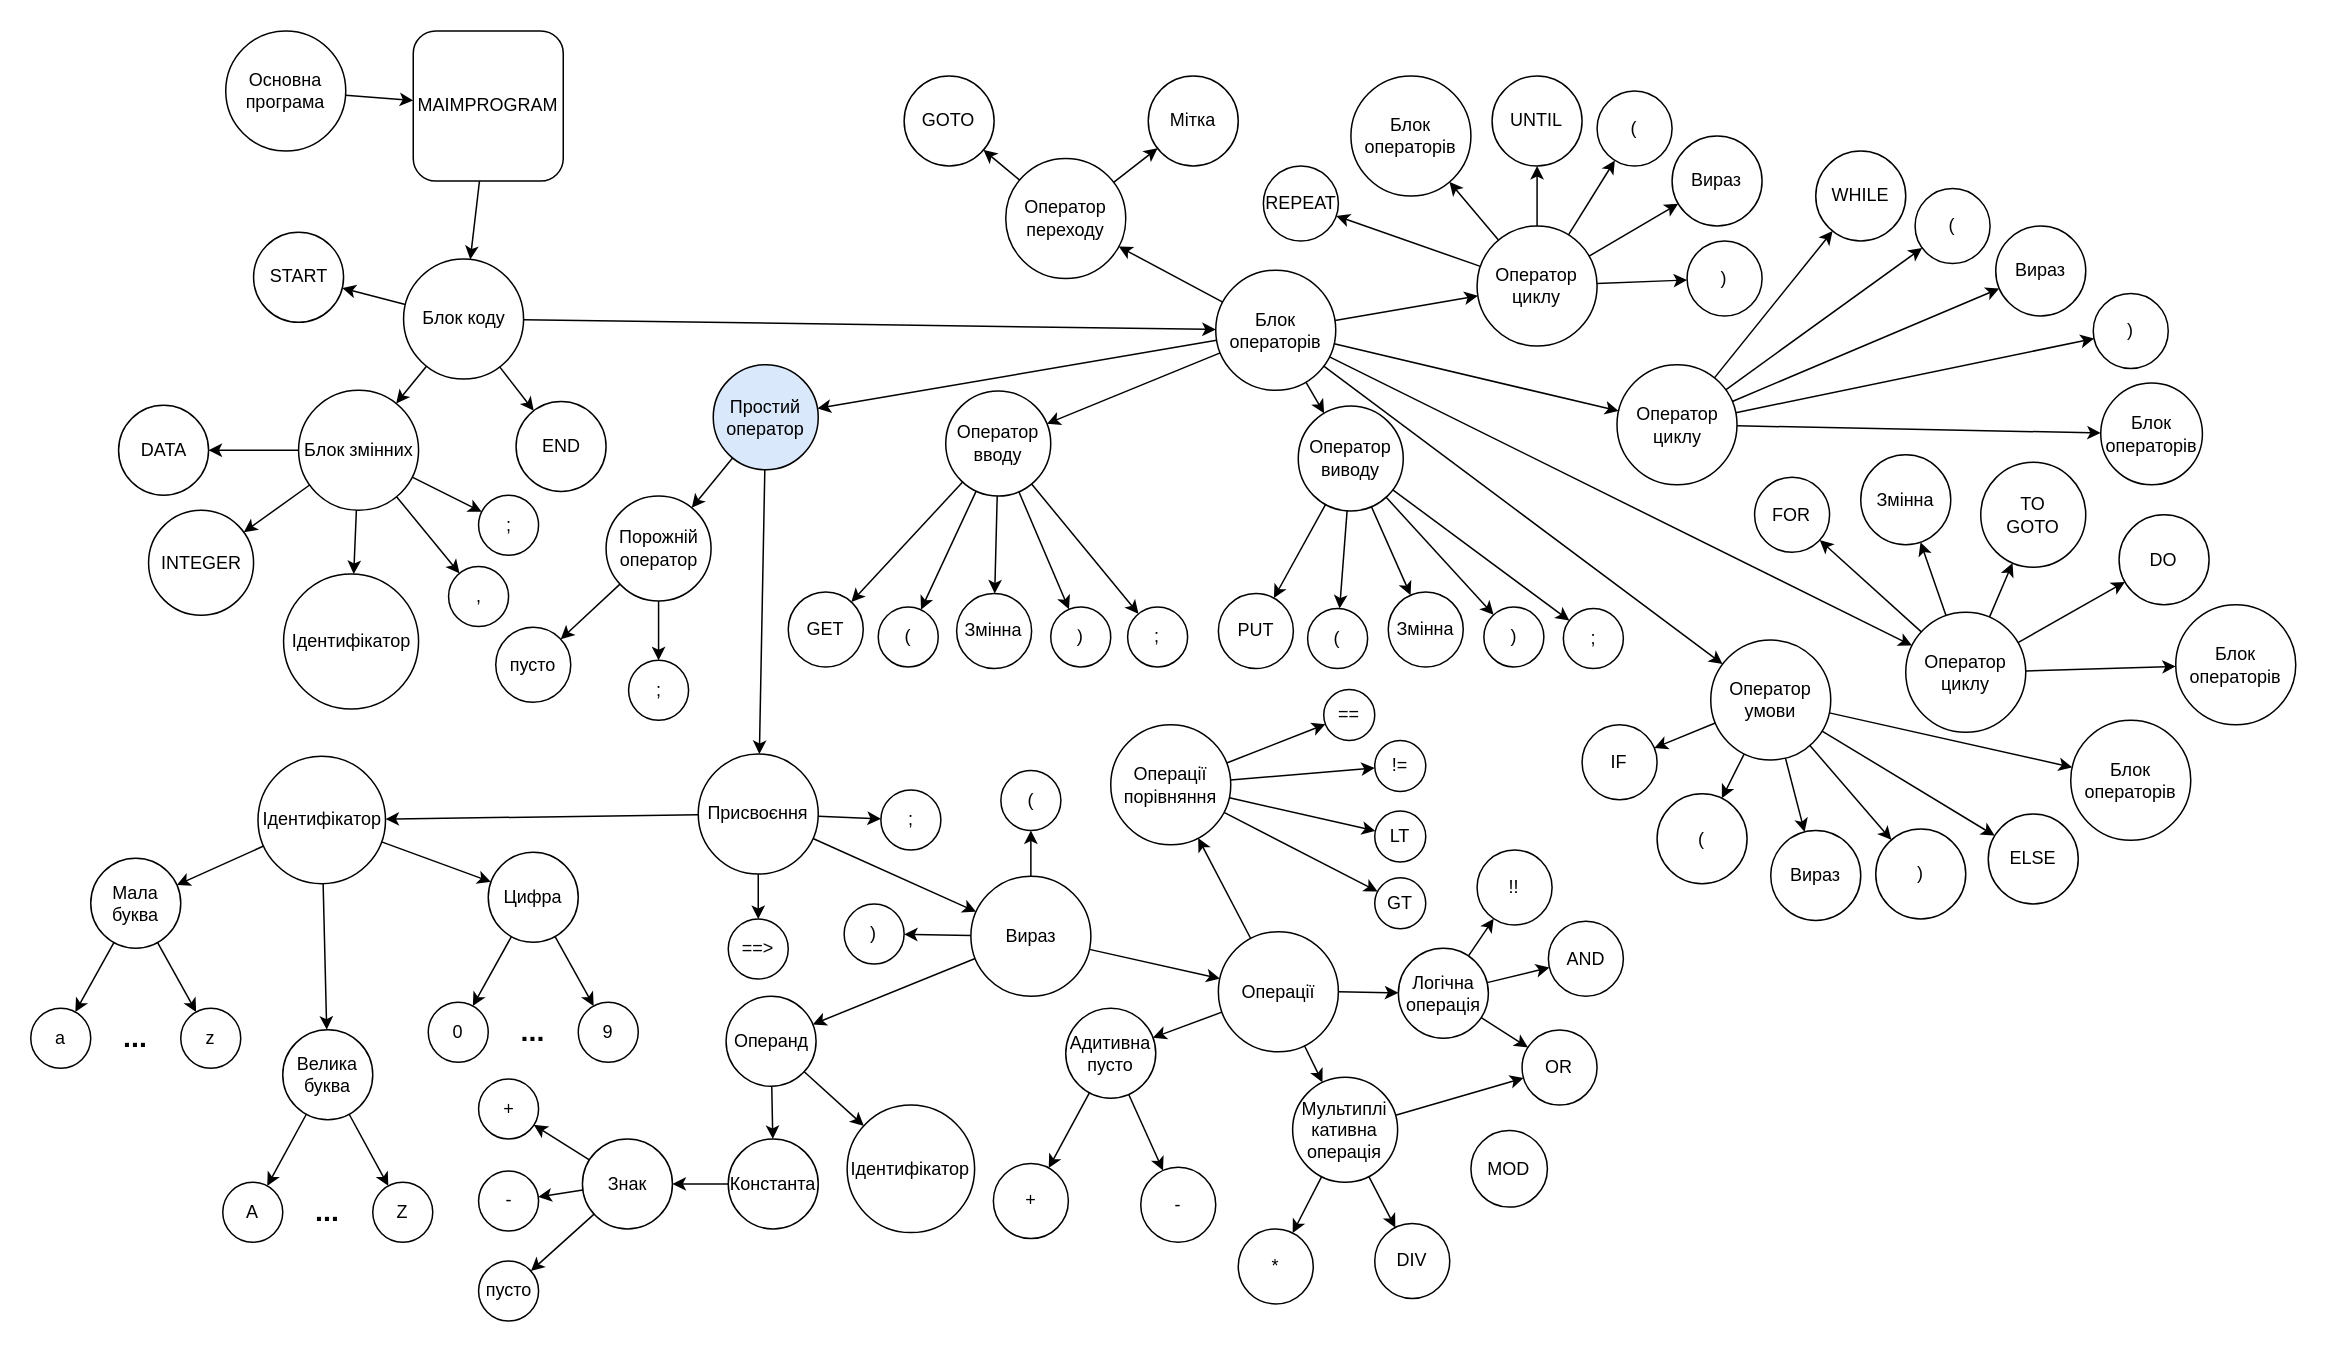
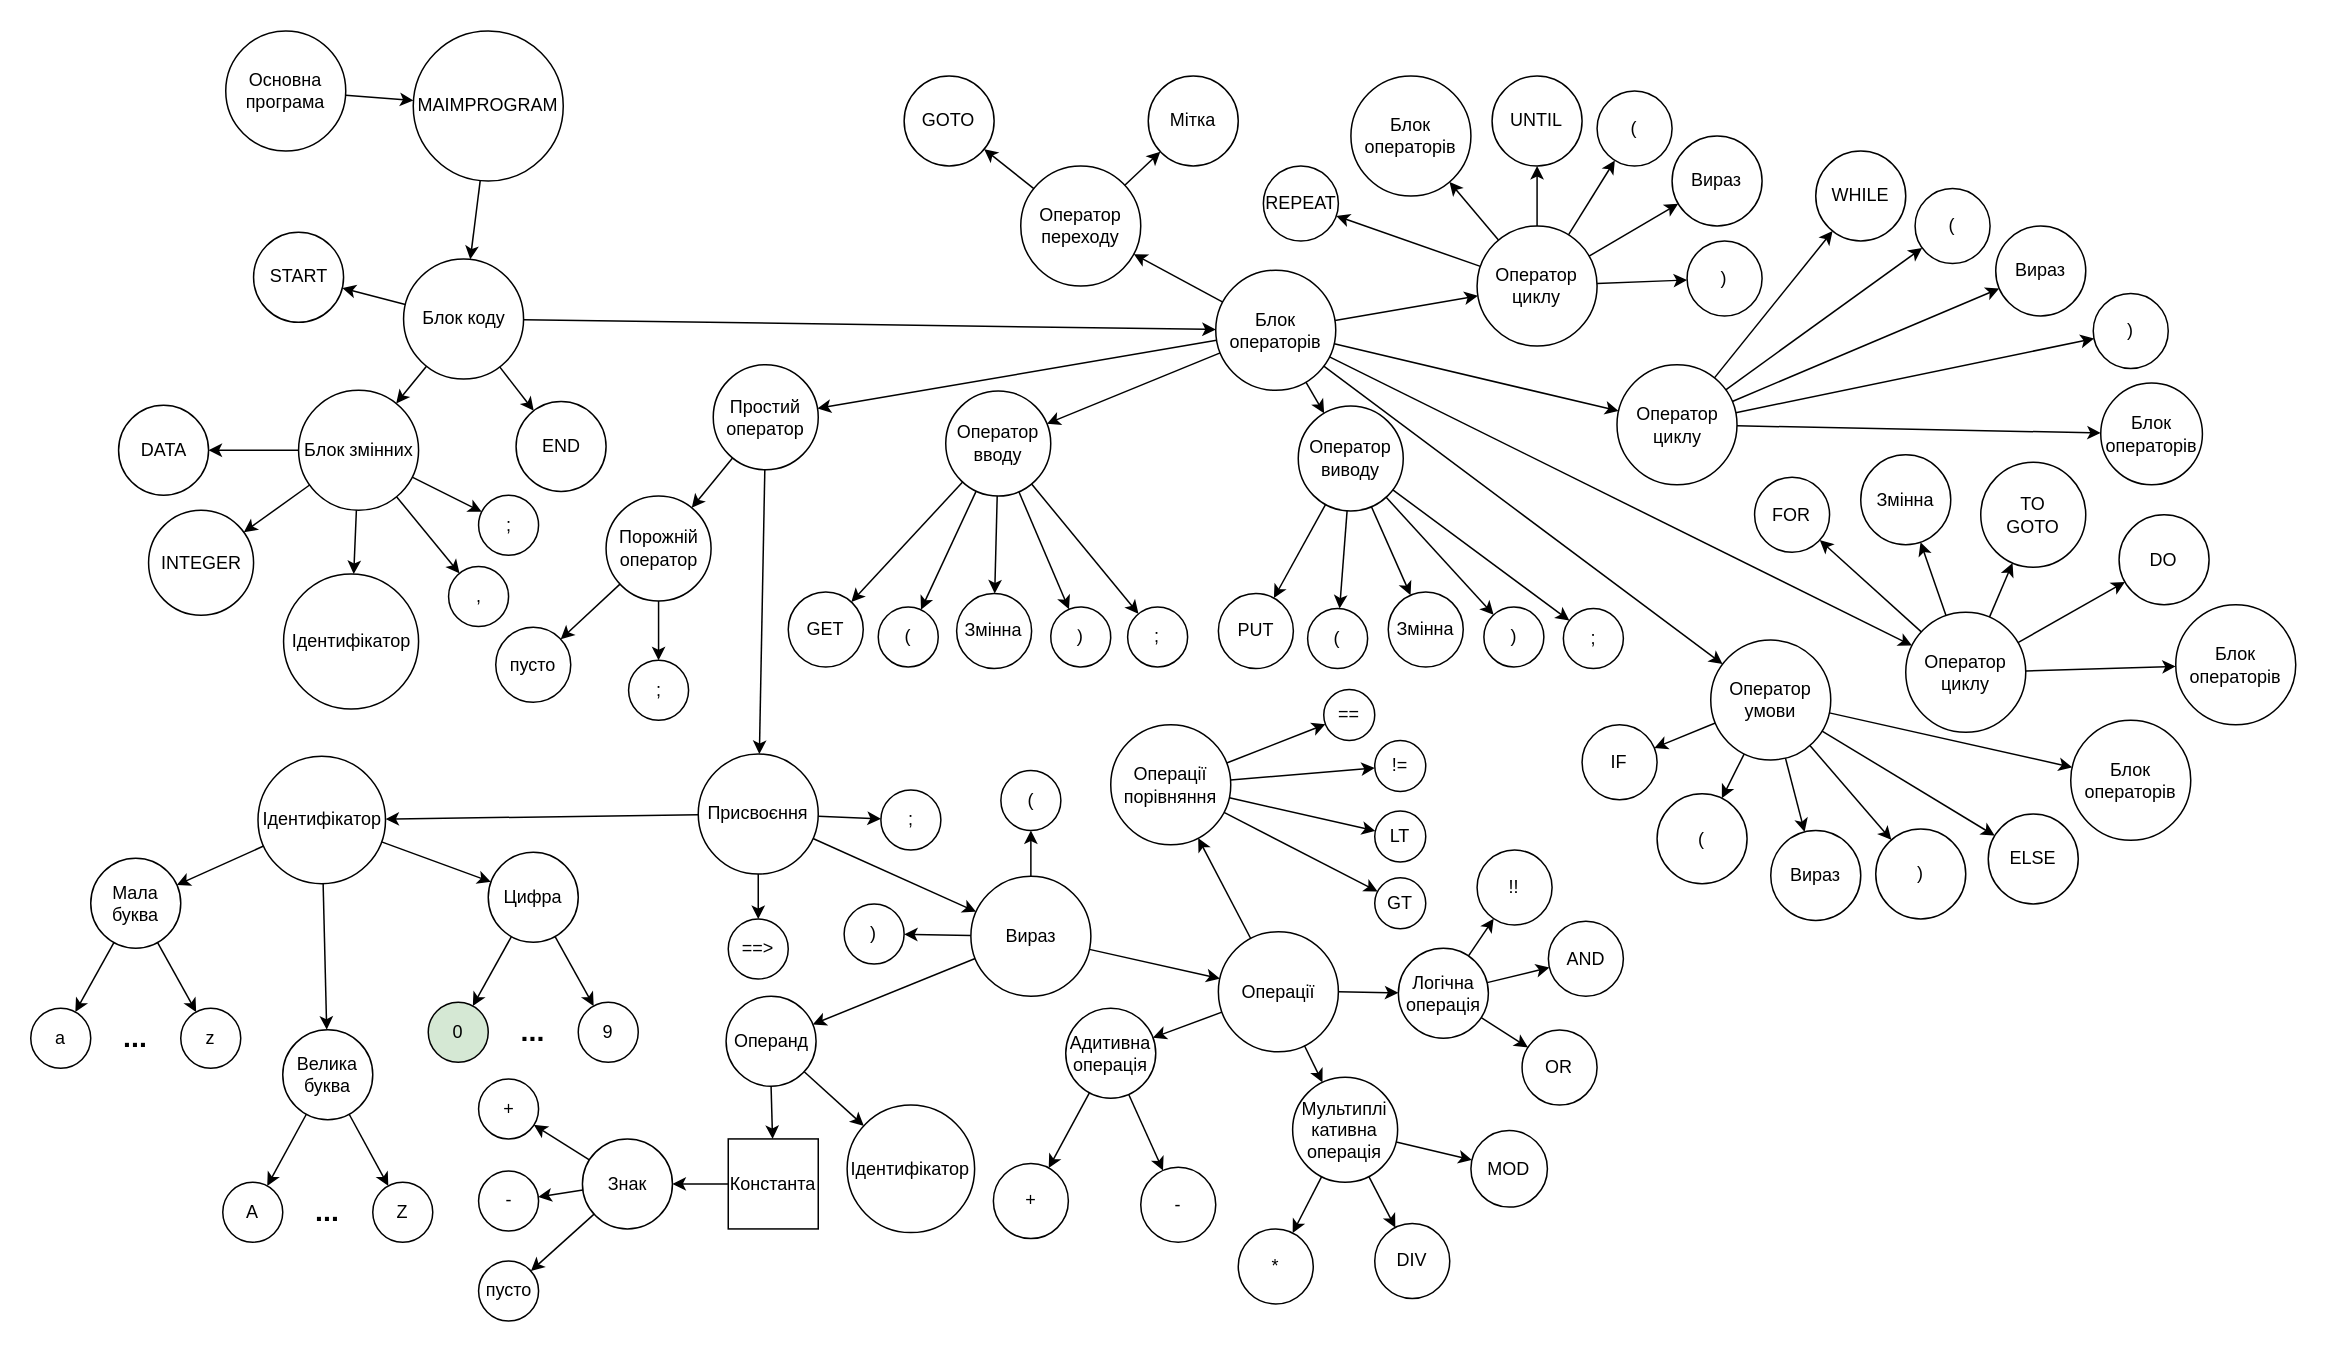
(488, 106) -> (488, 106)
(1066, 218) -> (1081, 226)
(766, 417) -> (766, 417)
(458, 1032) -> (458, 1032)
(1111, 1054) -> (1111, 1054)
(1454, 1098) -> (1429, 1150)
(773, 1184) -> (773, 1184)
